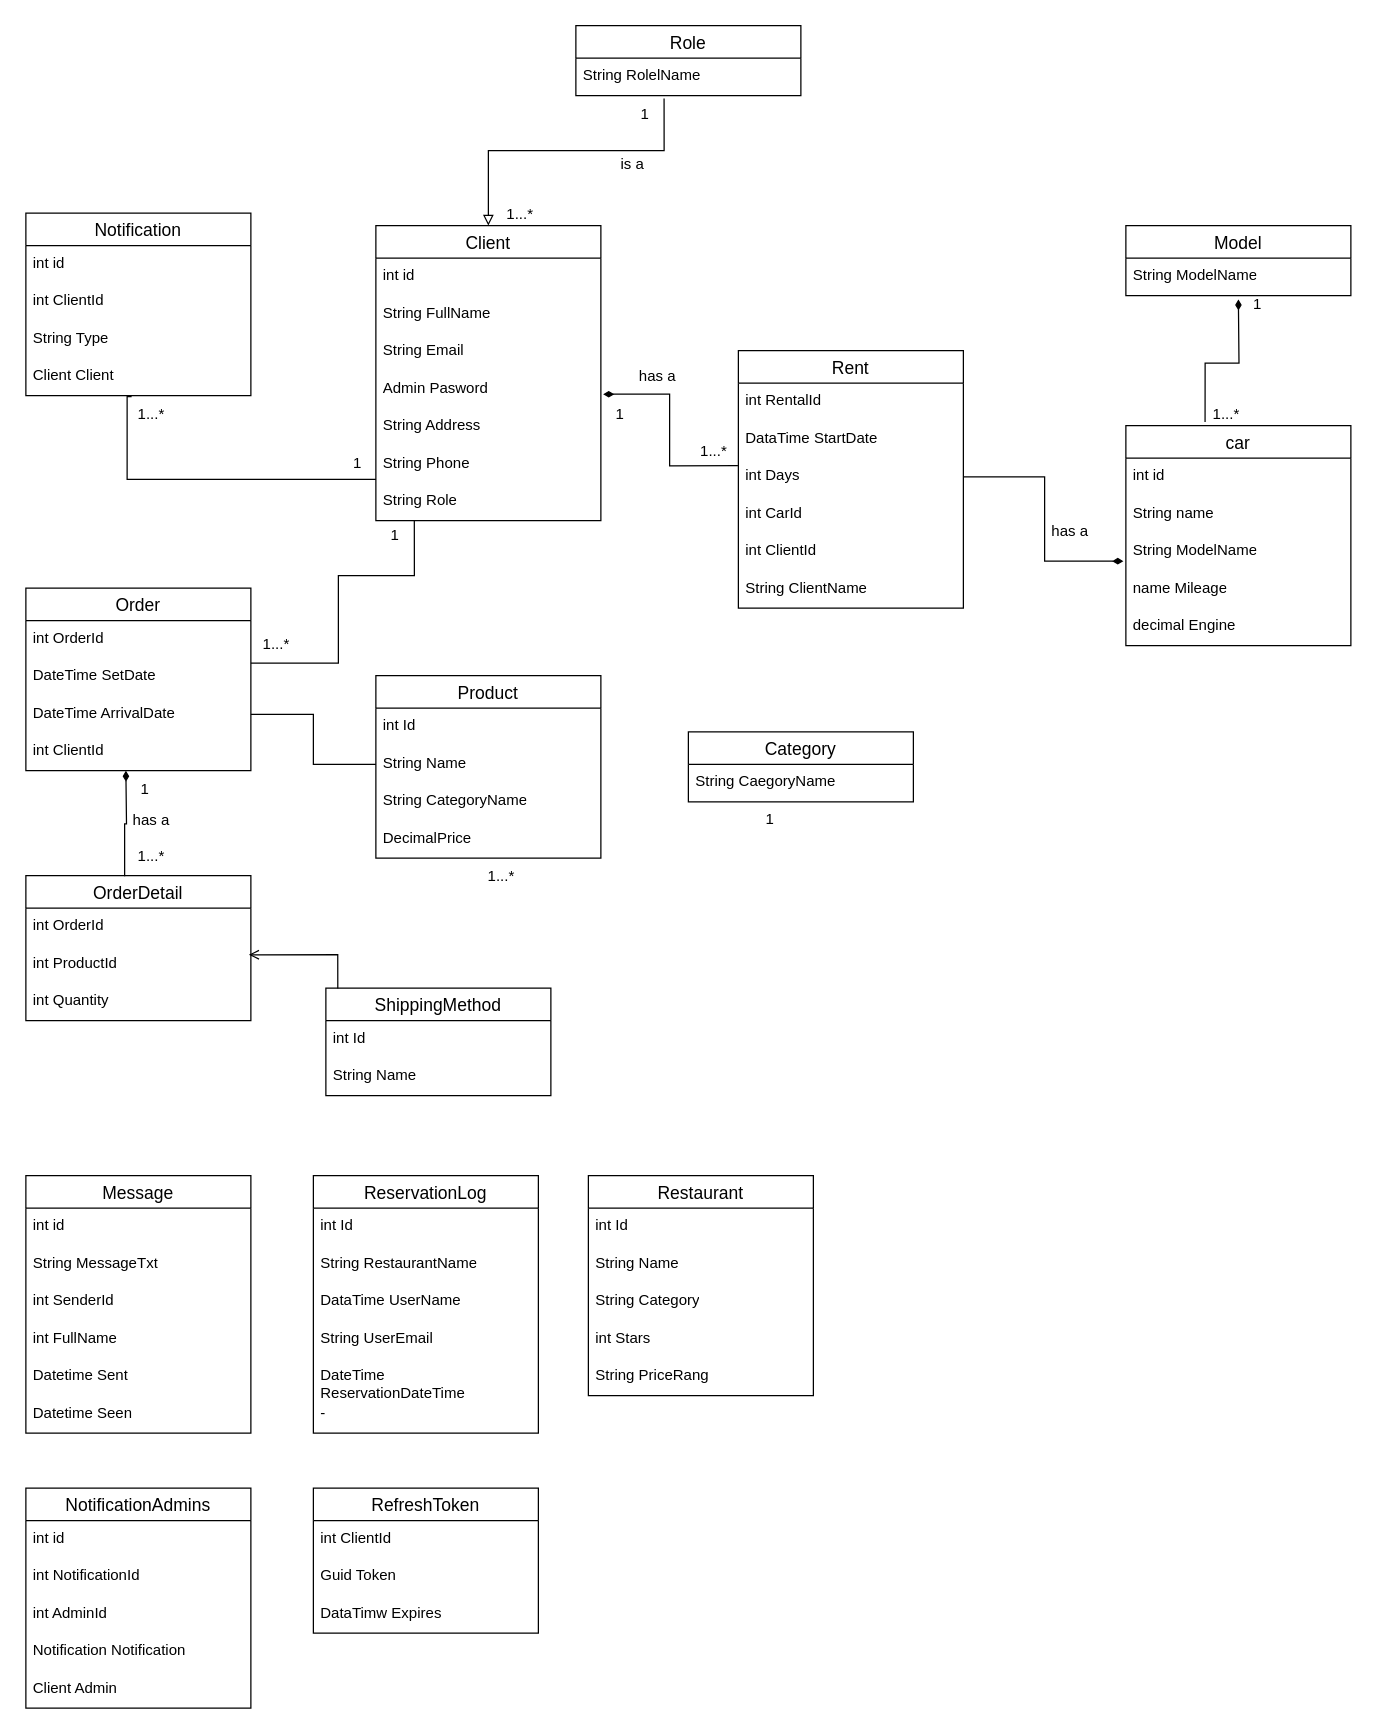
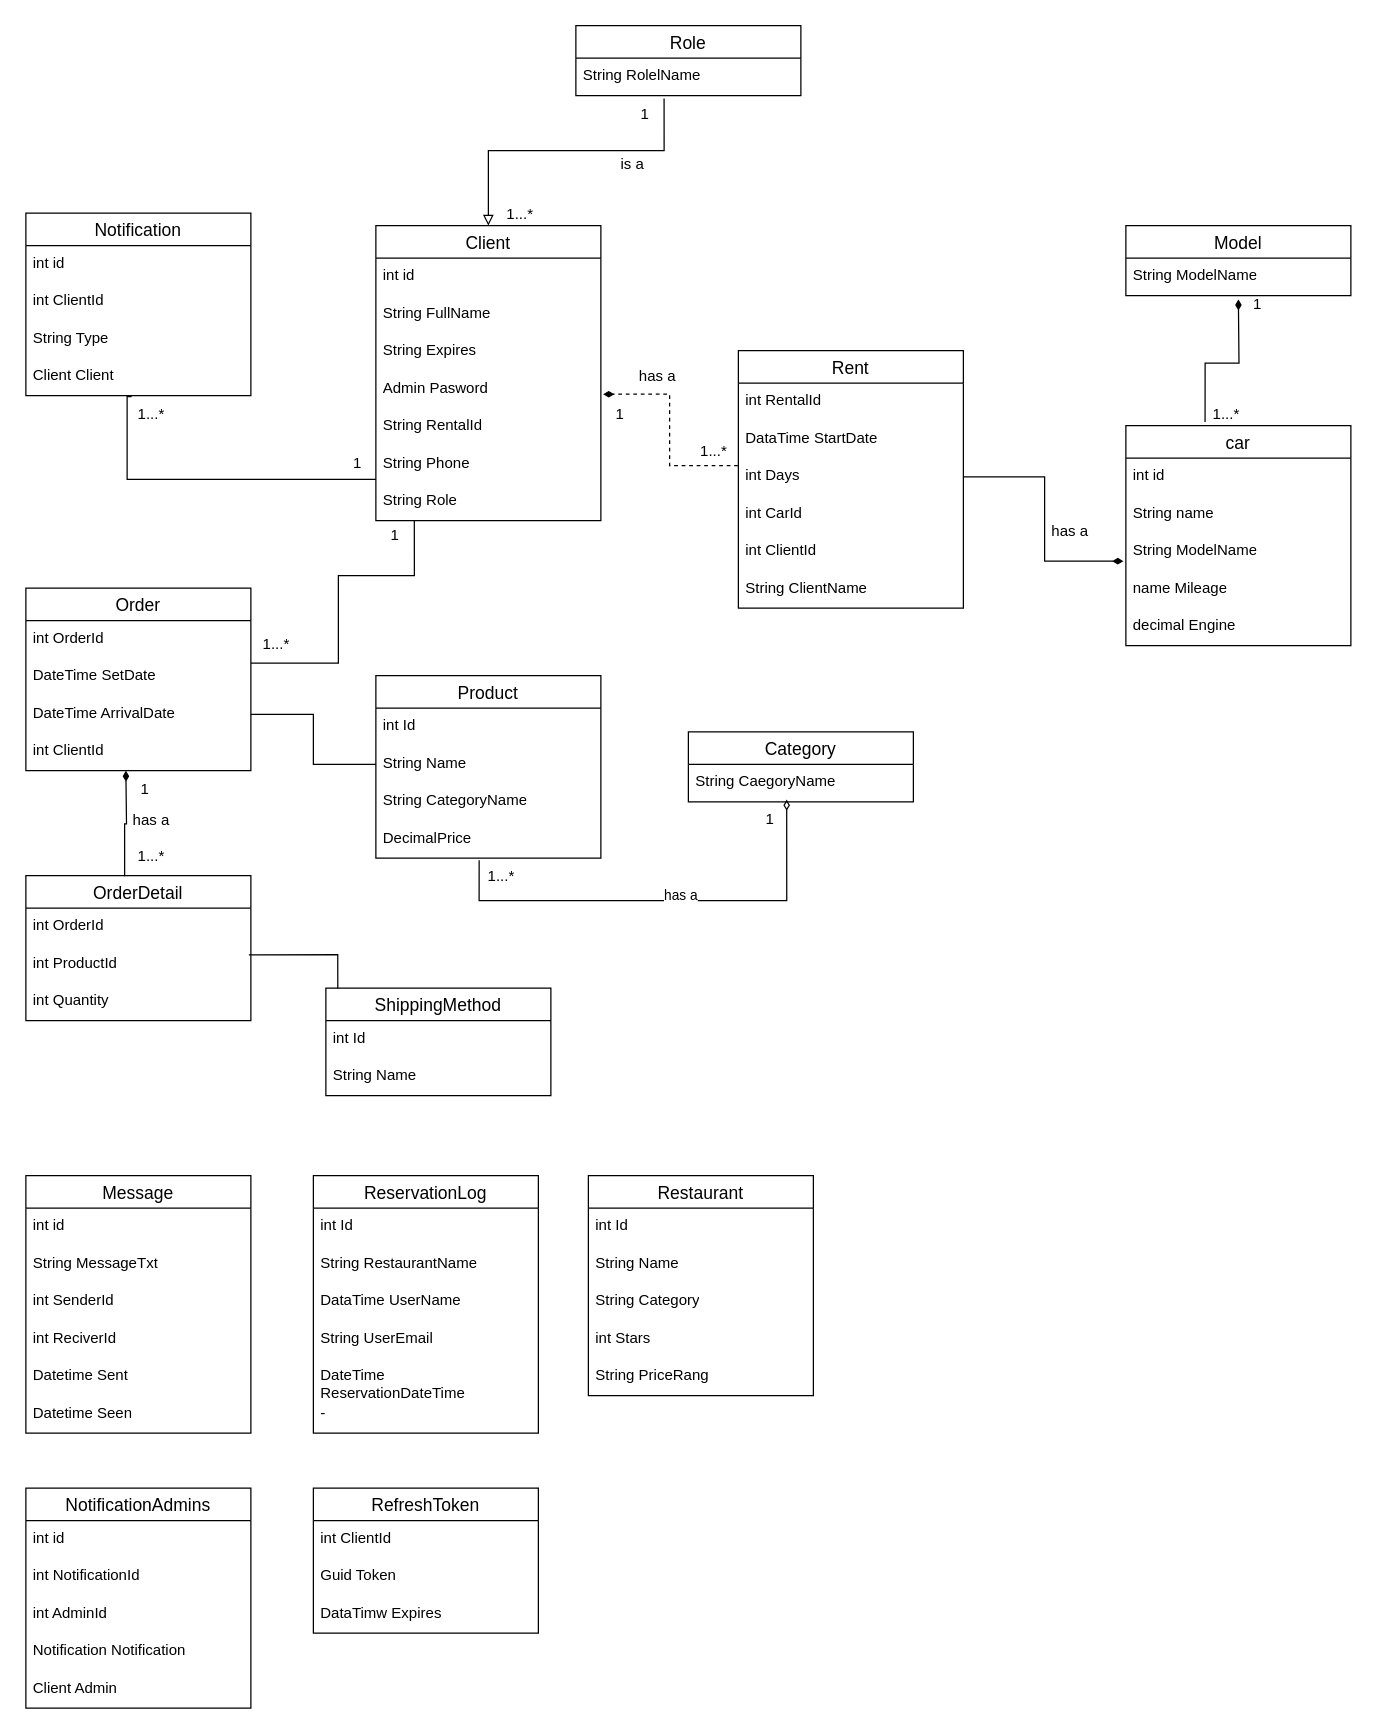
(426, 351) -> (436, 351)
(438, 426) -> (440, 426)
(669, 434) -> (669, 434)
none -> (659, 901)
(255, 955) -> (255, 955)
(76, 1338) -> (82, 1338)
